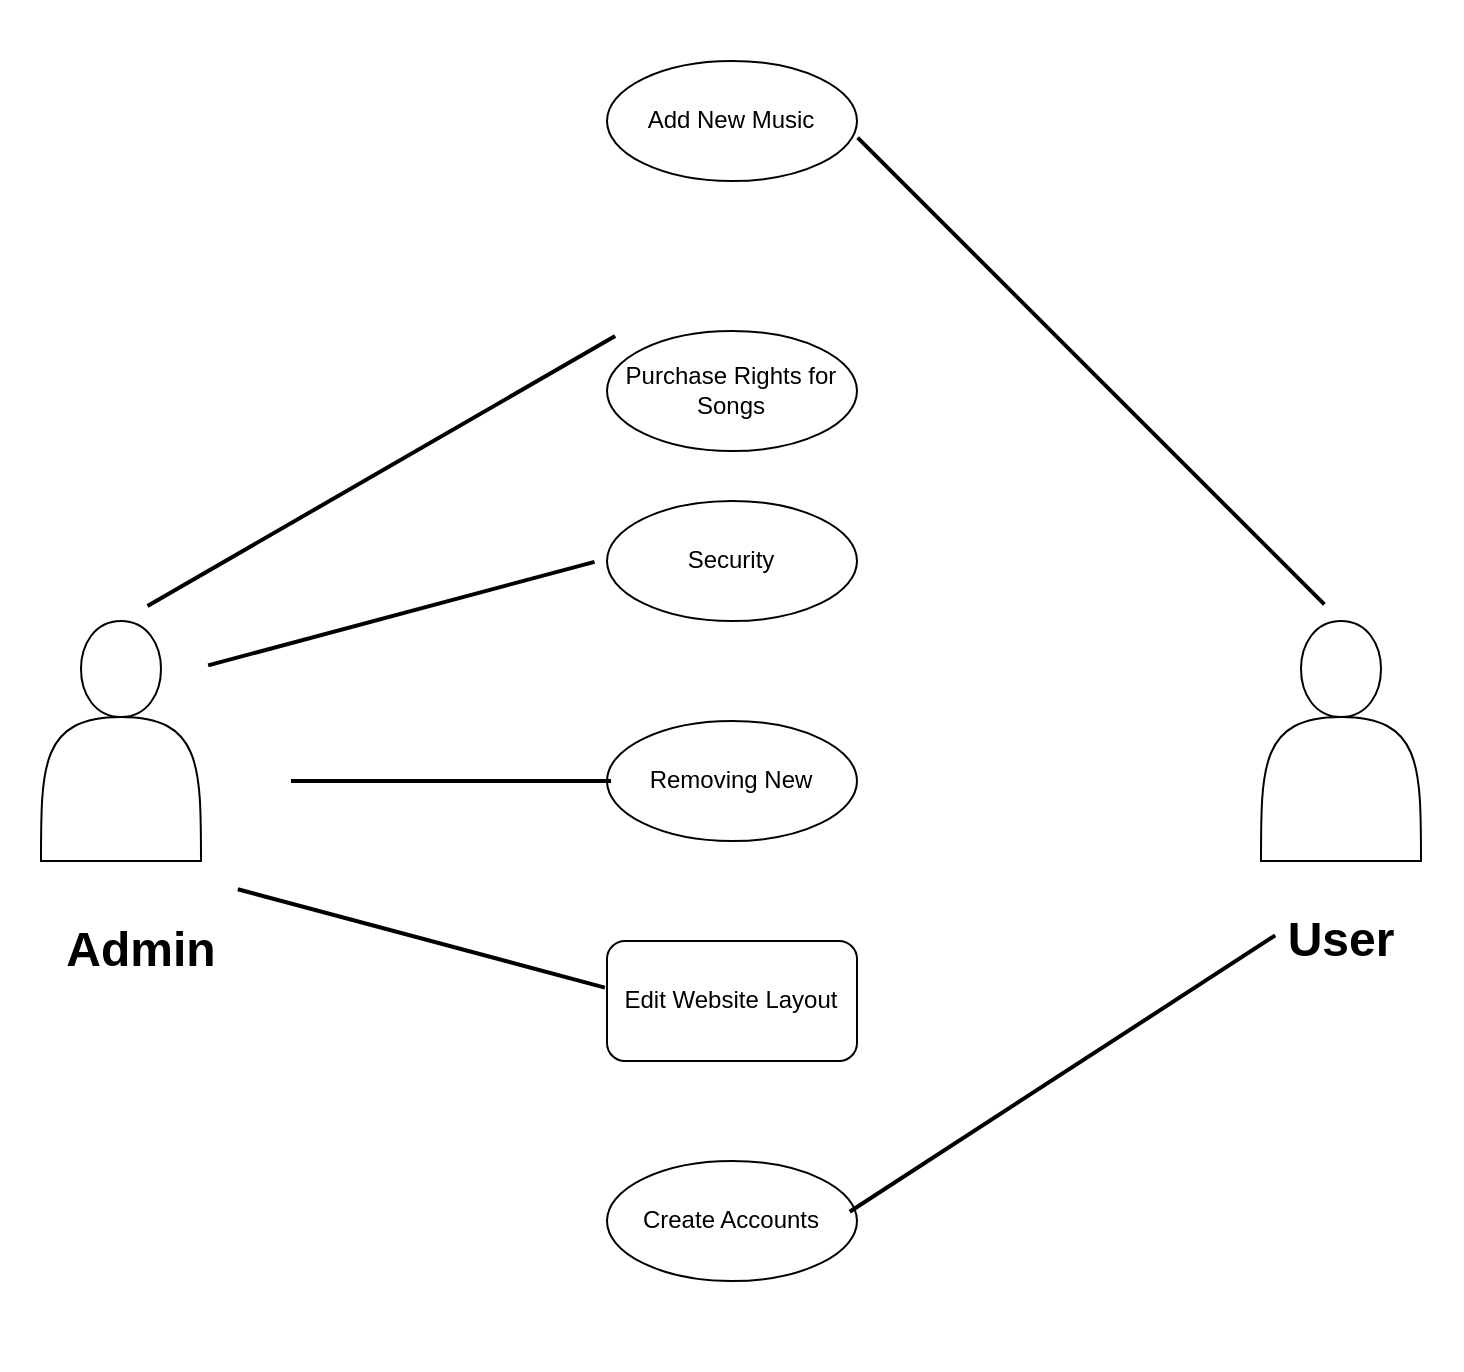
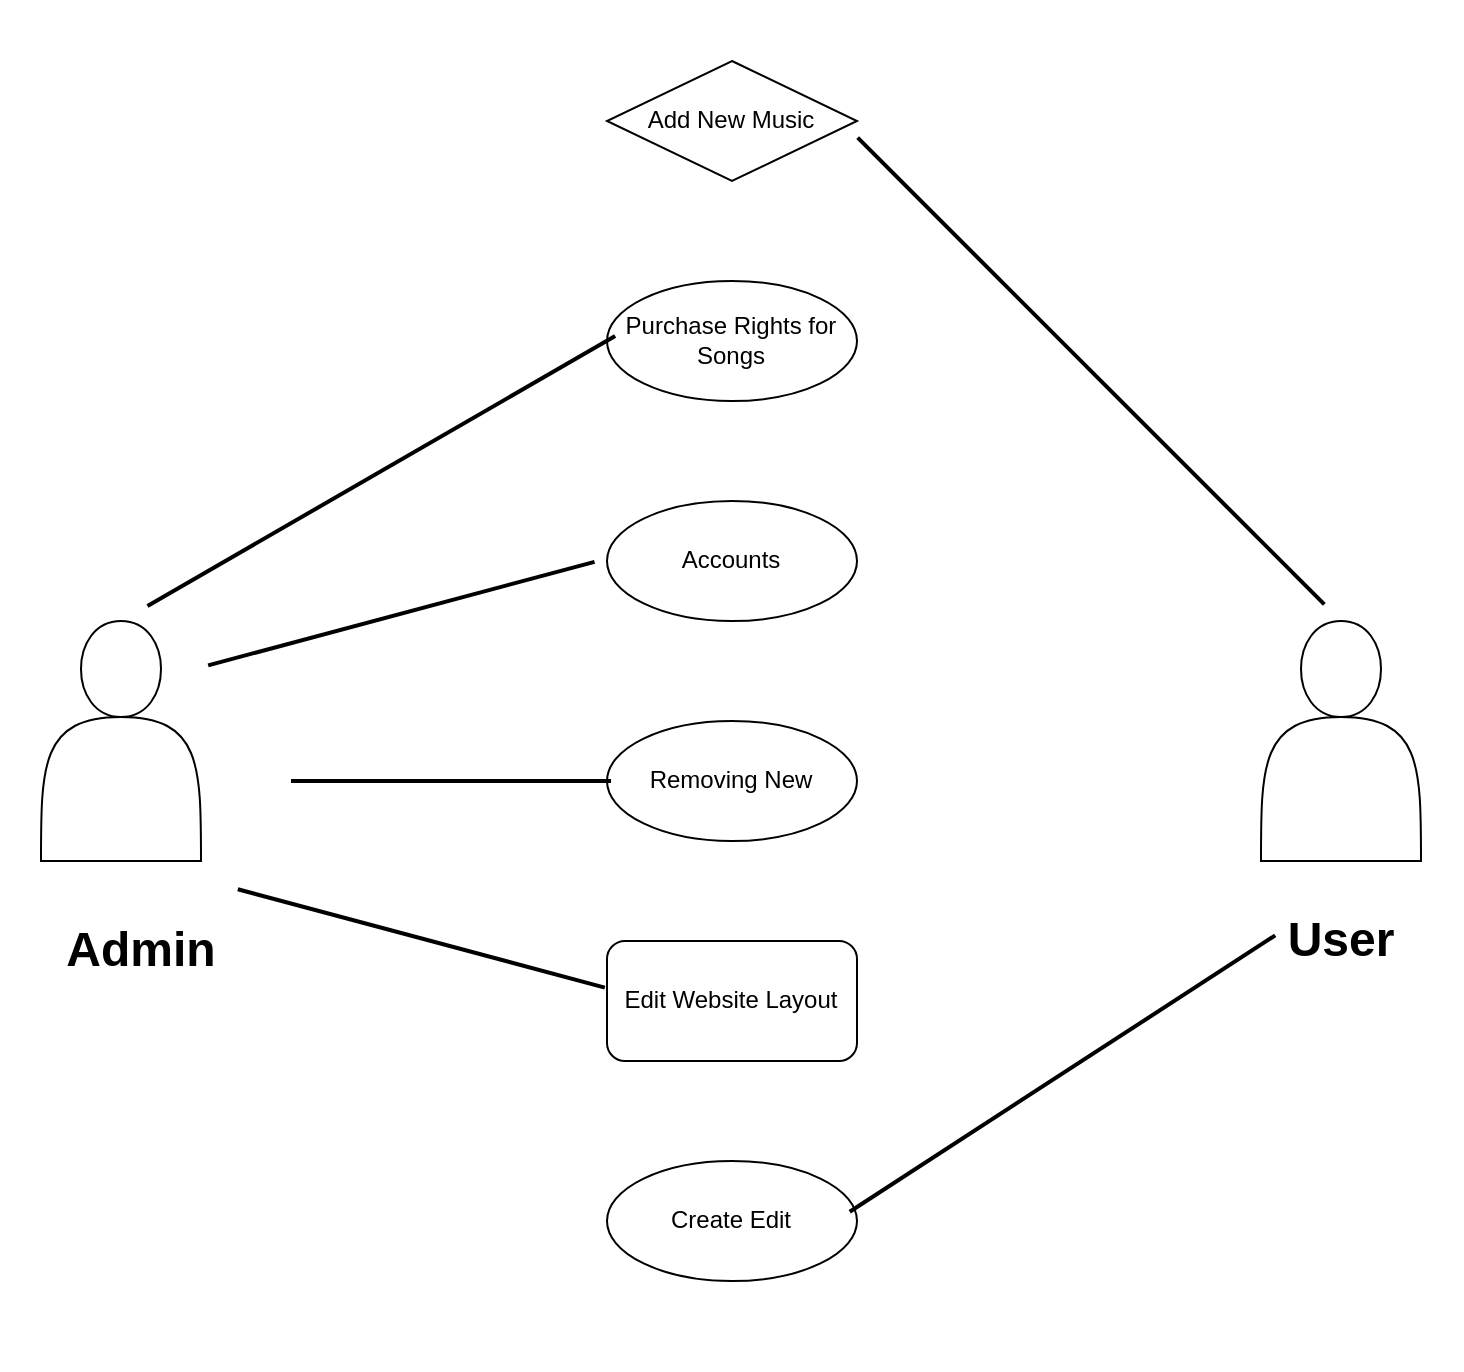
(732, 121) -> (732, 121)
(732, 391) -> (732, 341)
(732, 561) -> (732, 561)
(732, 1221) -> (732, 1221)
